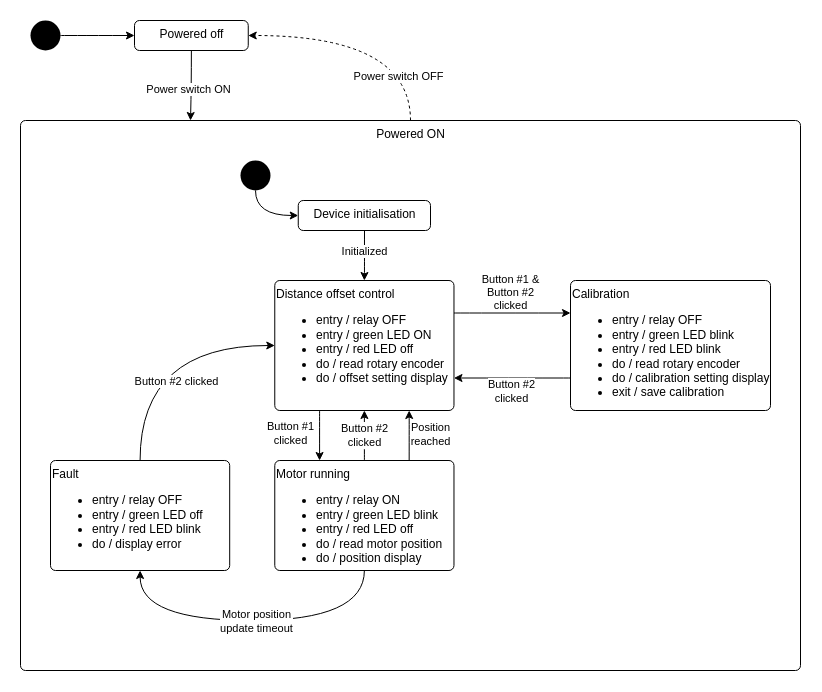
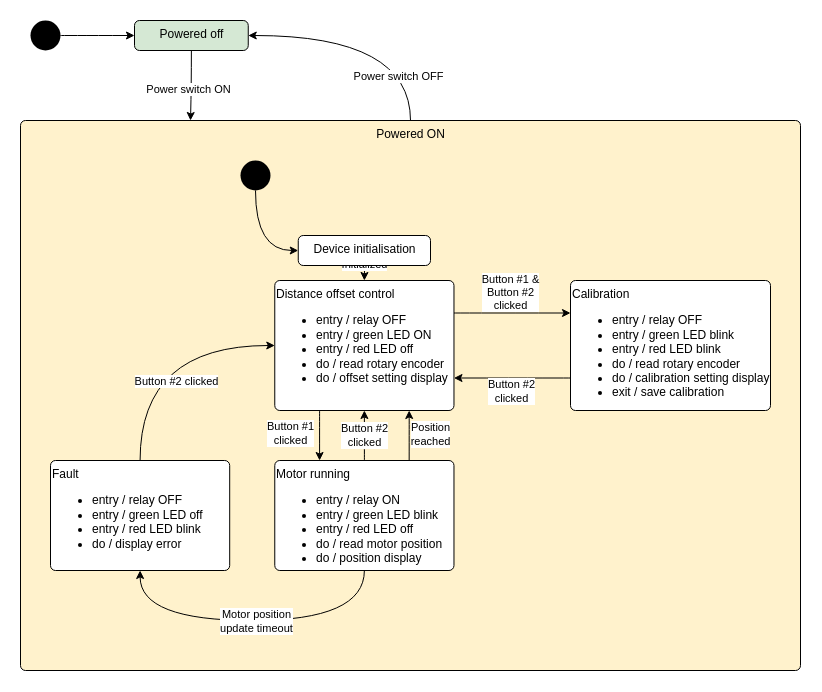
(191, 36) -> (191, 36)
(325, 41) -> (325, 41)
(411, 135) -> (411, 135)
(364, 216) -> (364, 251)
